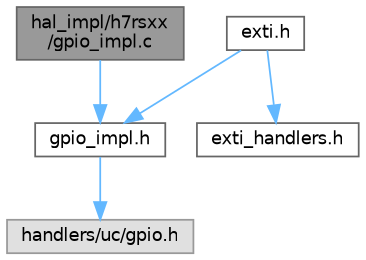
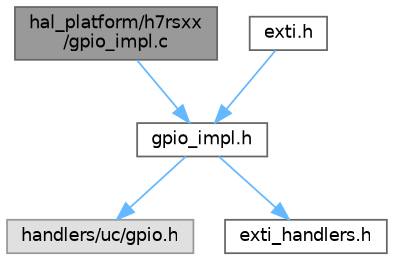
(100, 33) -> (116, 33)
(271, 78) -> (247, 182)
